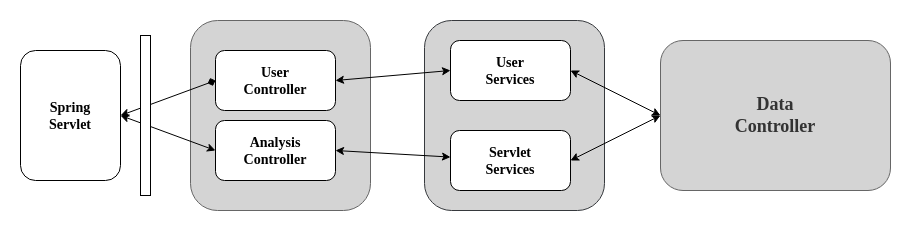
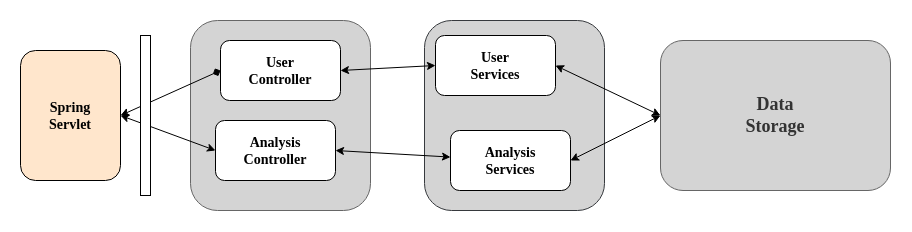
(511, 71) -> (496, 66)
(276, 81) -> (281, 71)
(71, 116) -> (71, 116)
(776, 116) -> (776, 116)
(511, 161) -> (511, 161)
